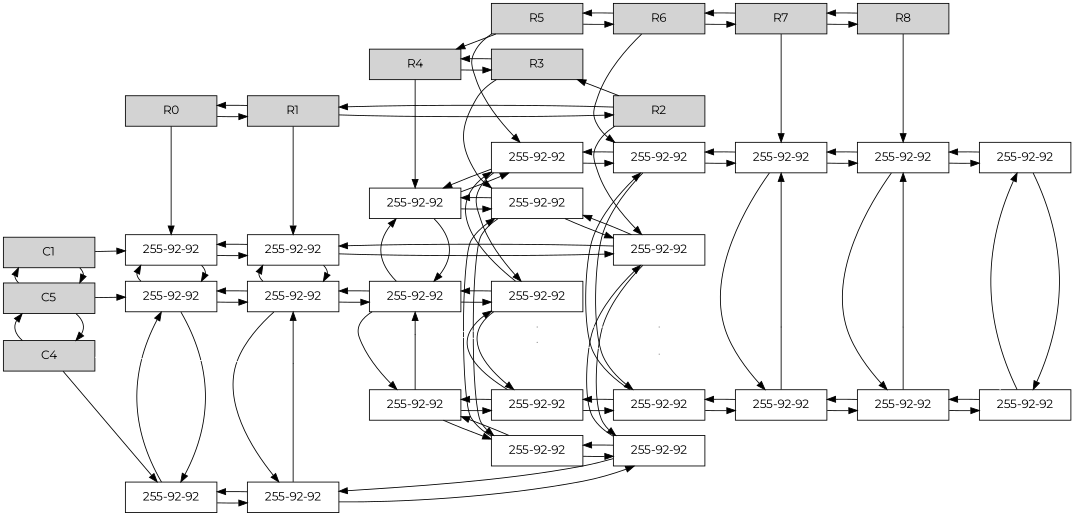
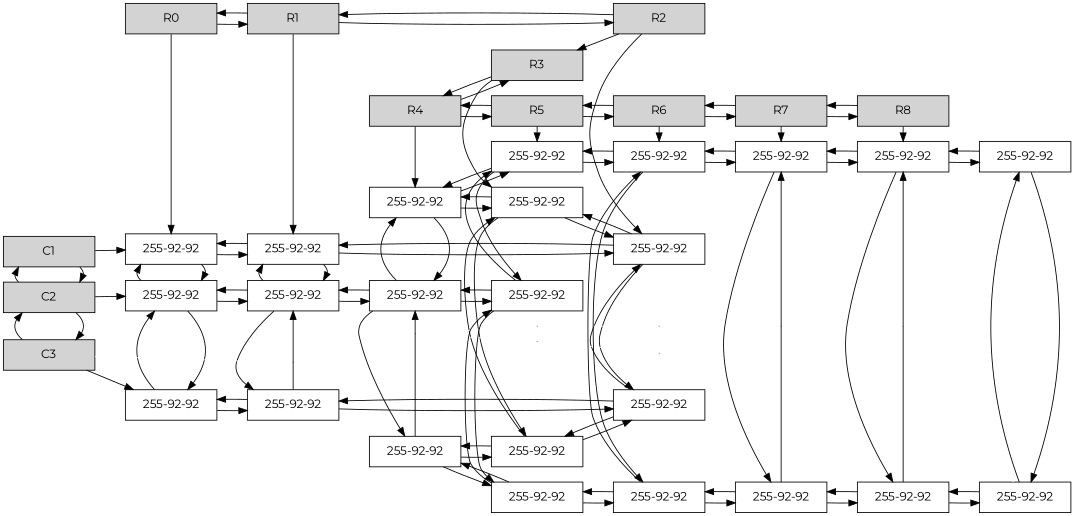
none -> (472, 117)
(49, 298) -> (49, 297)
(49, 356) -> (49, 355)
